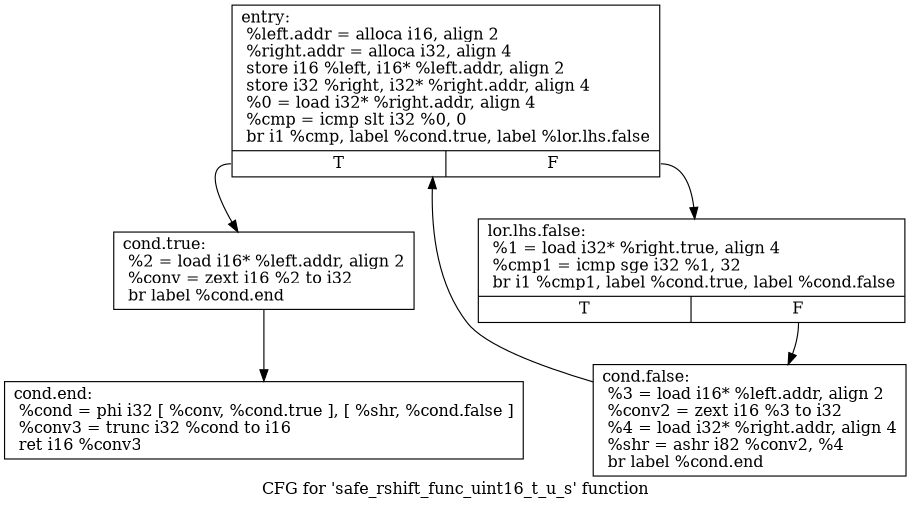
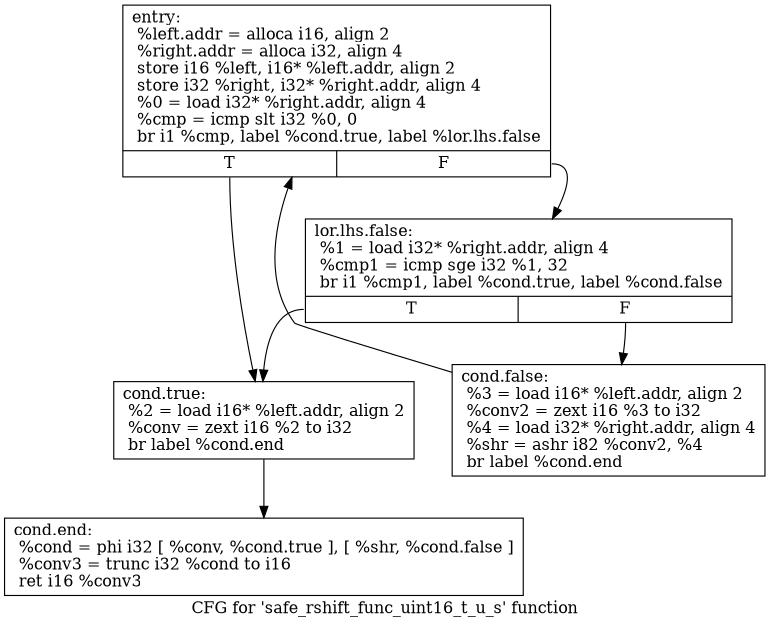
(634, 249) -> (462, 249)
none -> (273, 331)
